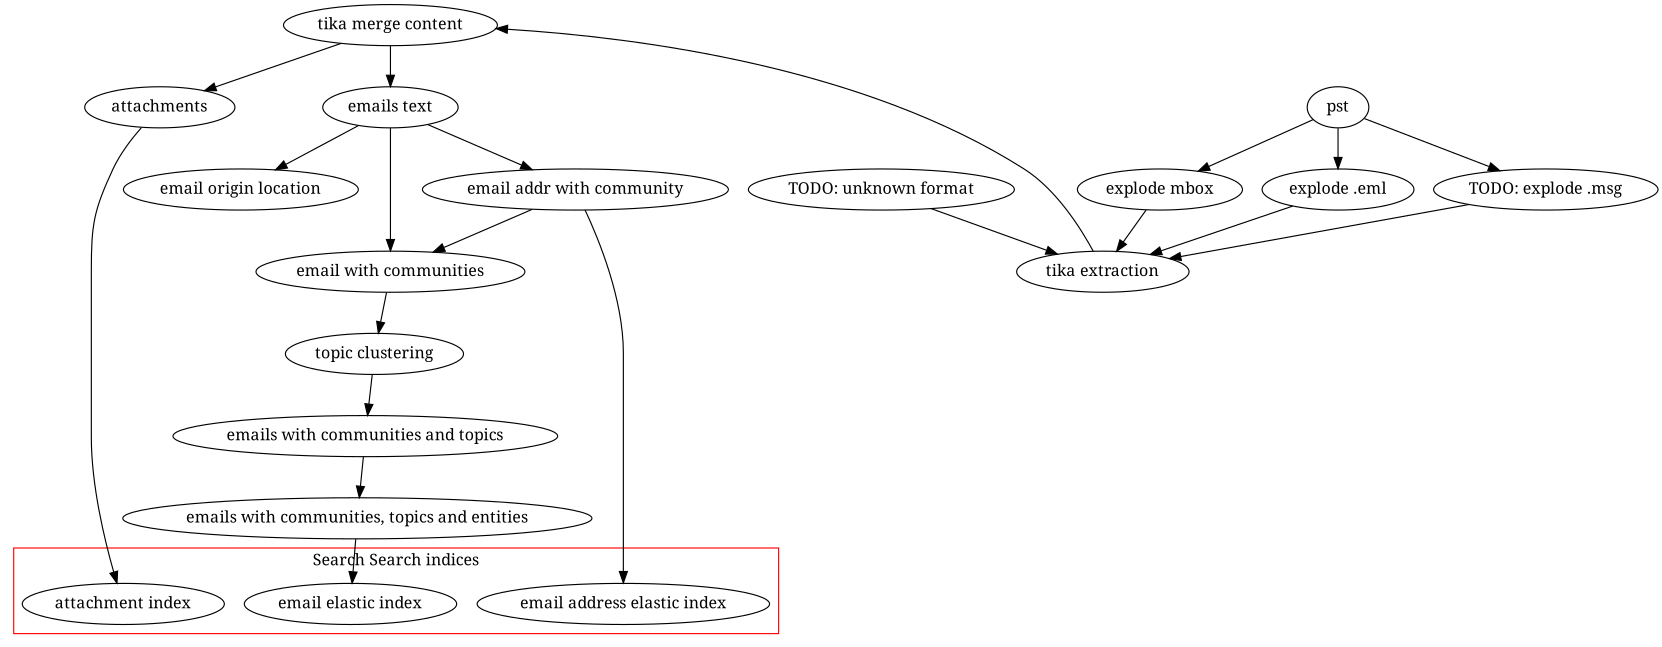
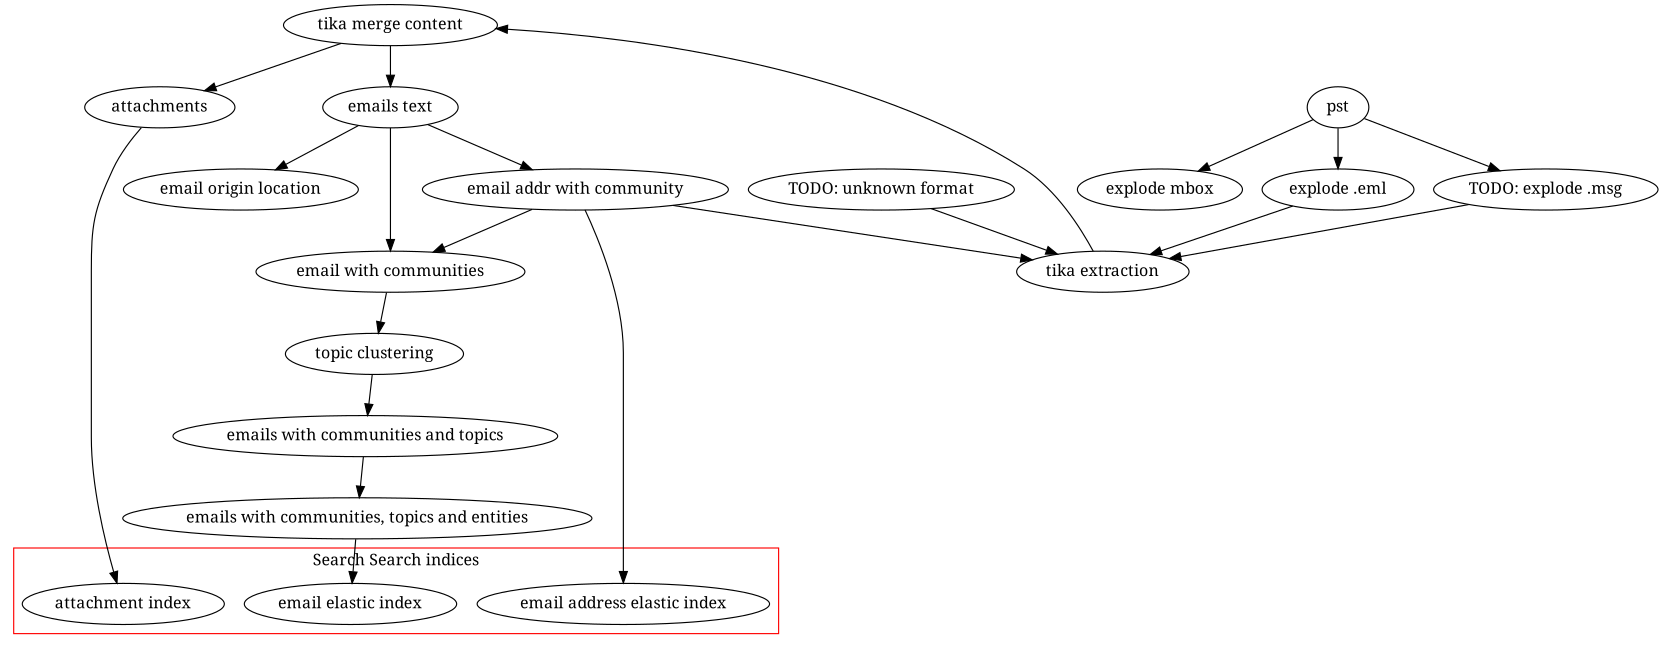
(1135, 226) -> (847, 232)
